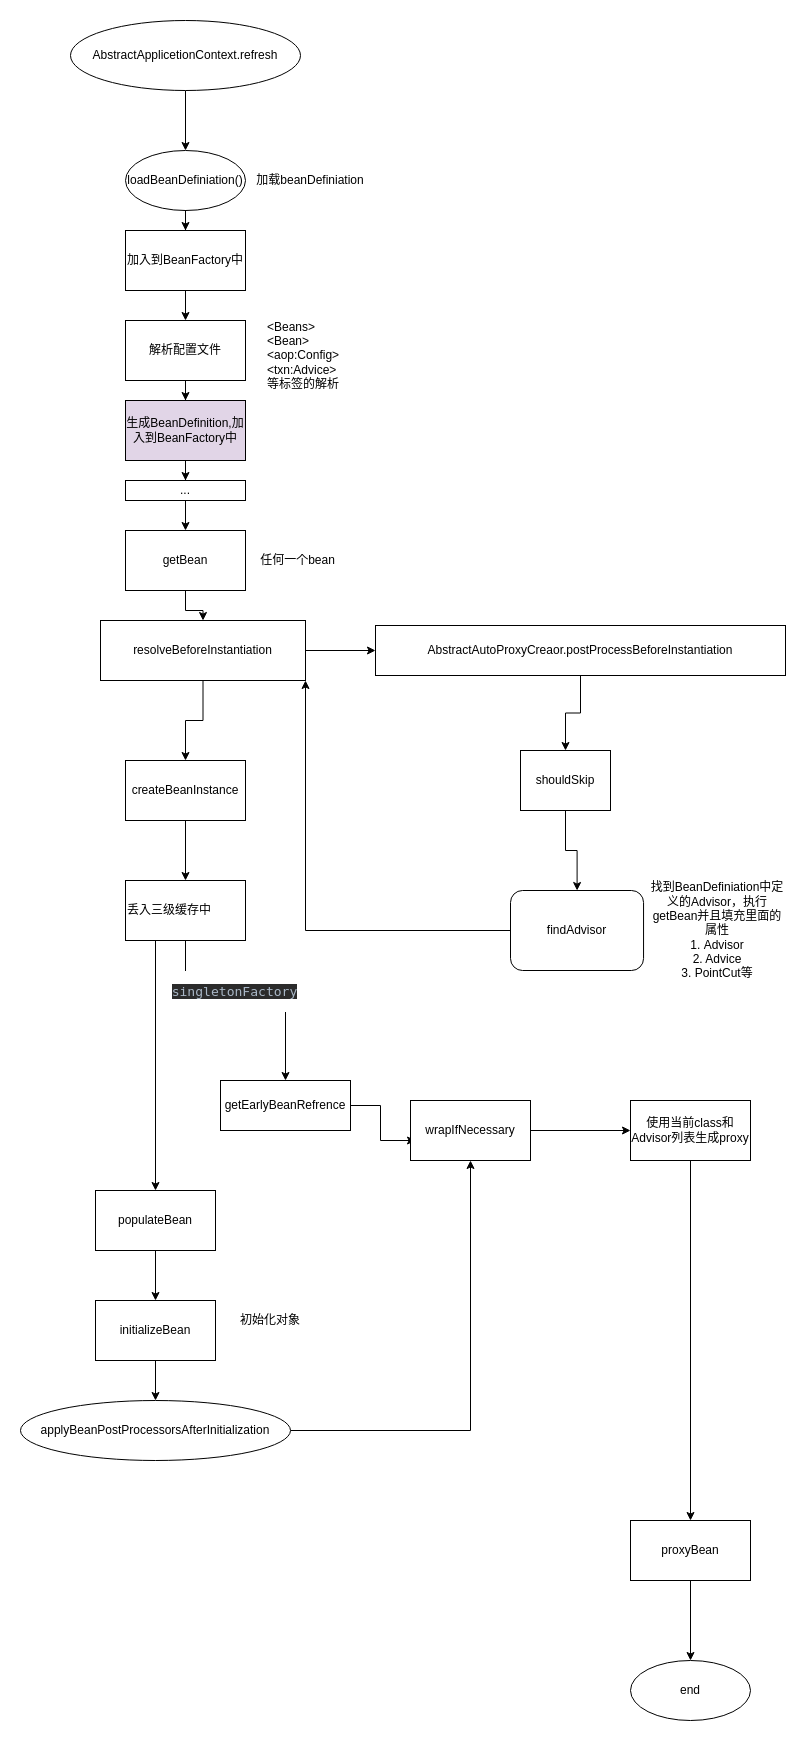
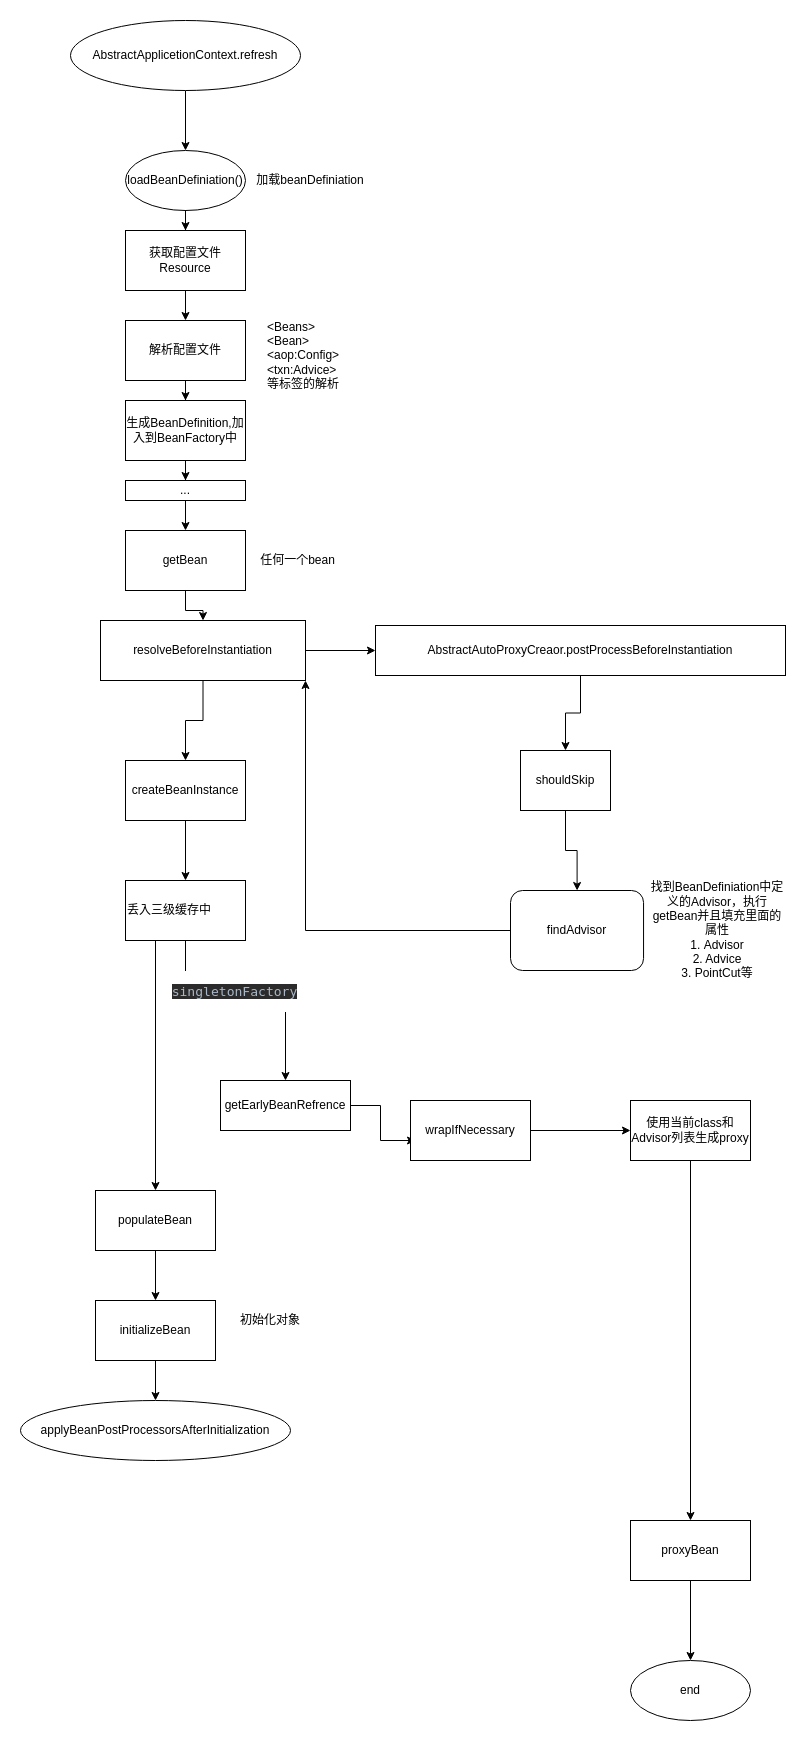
(186, 261) -> (186, 261)
(186, 431) -> (186, 431)
(471, 1389) -> none
